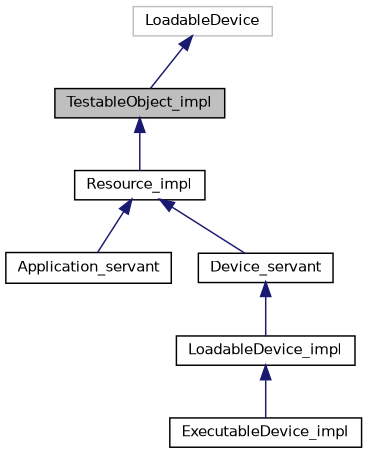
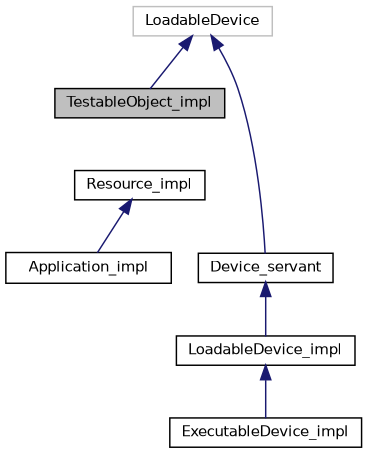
(140, 152) -> none
(209, 230) -> (253, 148)
(89, 268) -> (89, 268)
